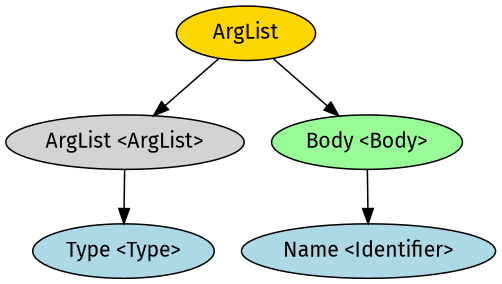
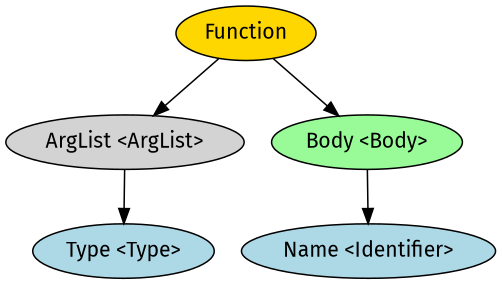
(246, 33) -> (246, 33)
